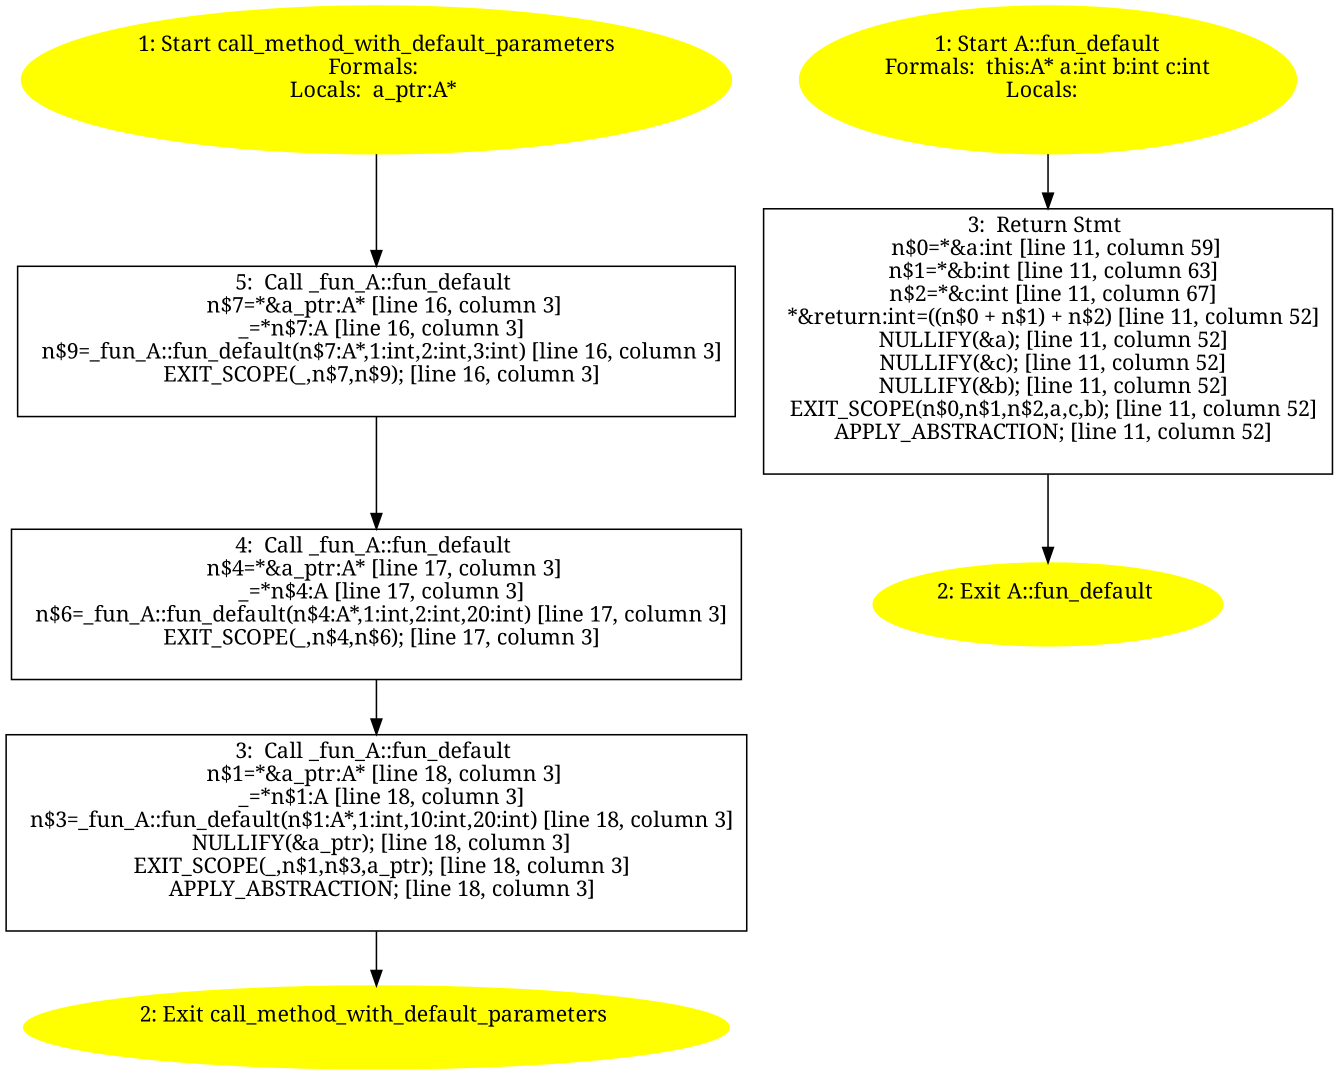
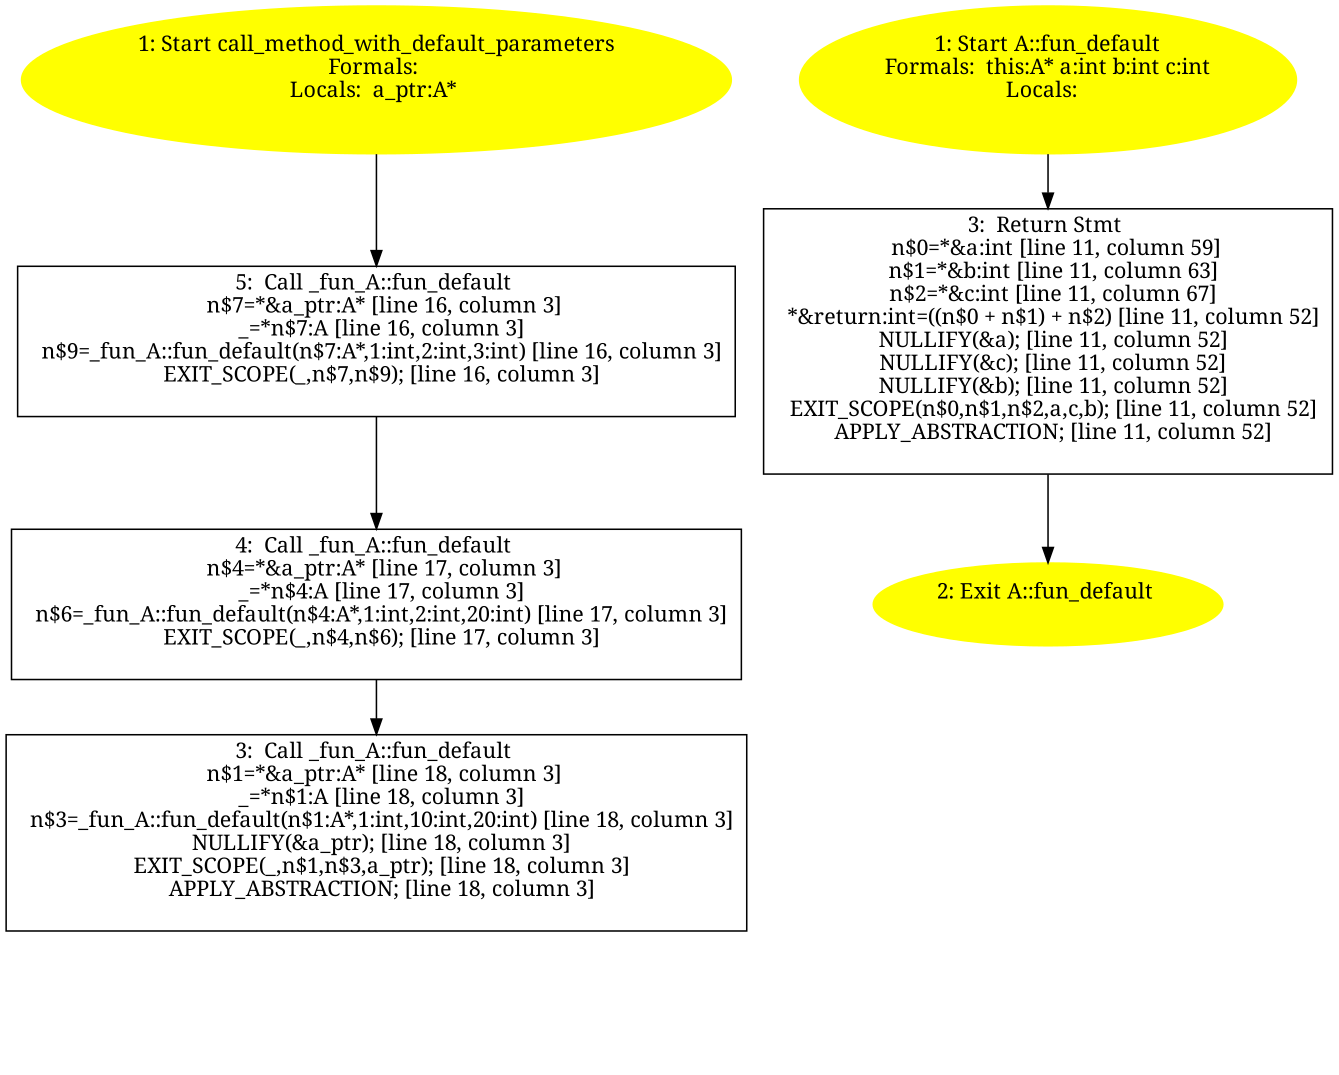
(376, 1027) -> none
